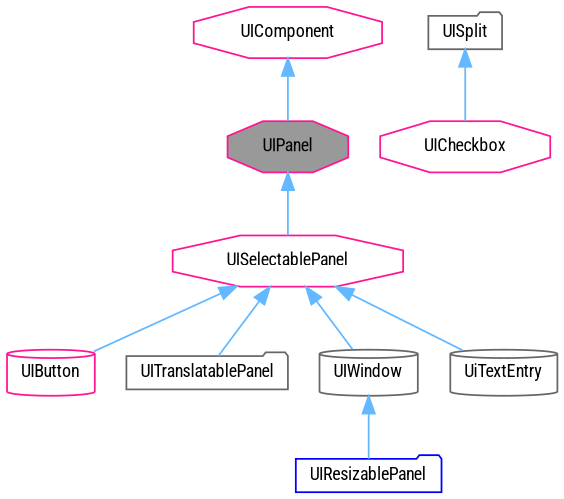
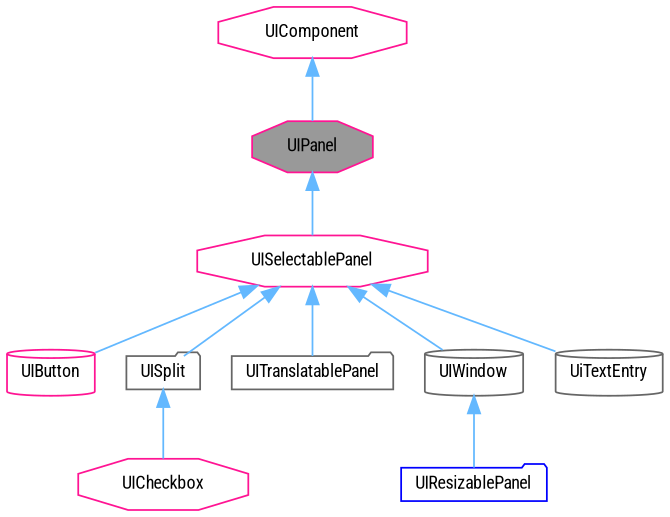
none -> (224, 327)
